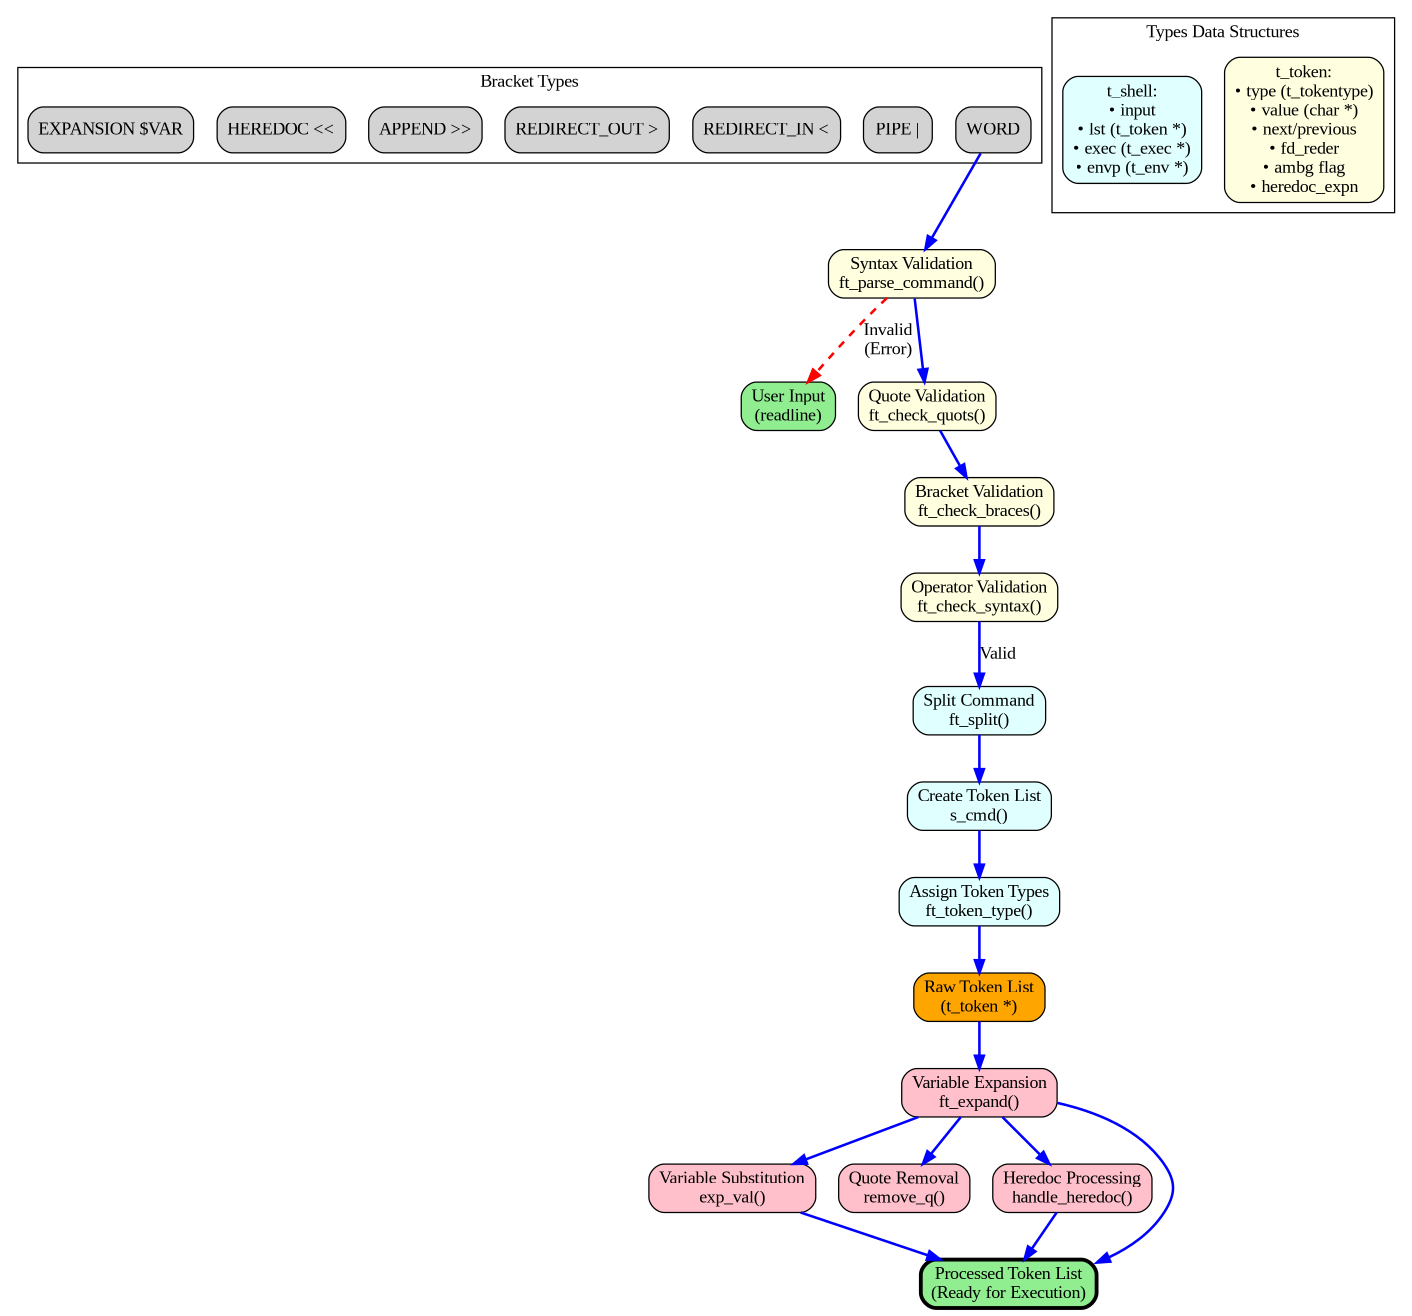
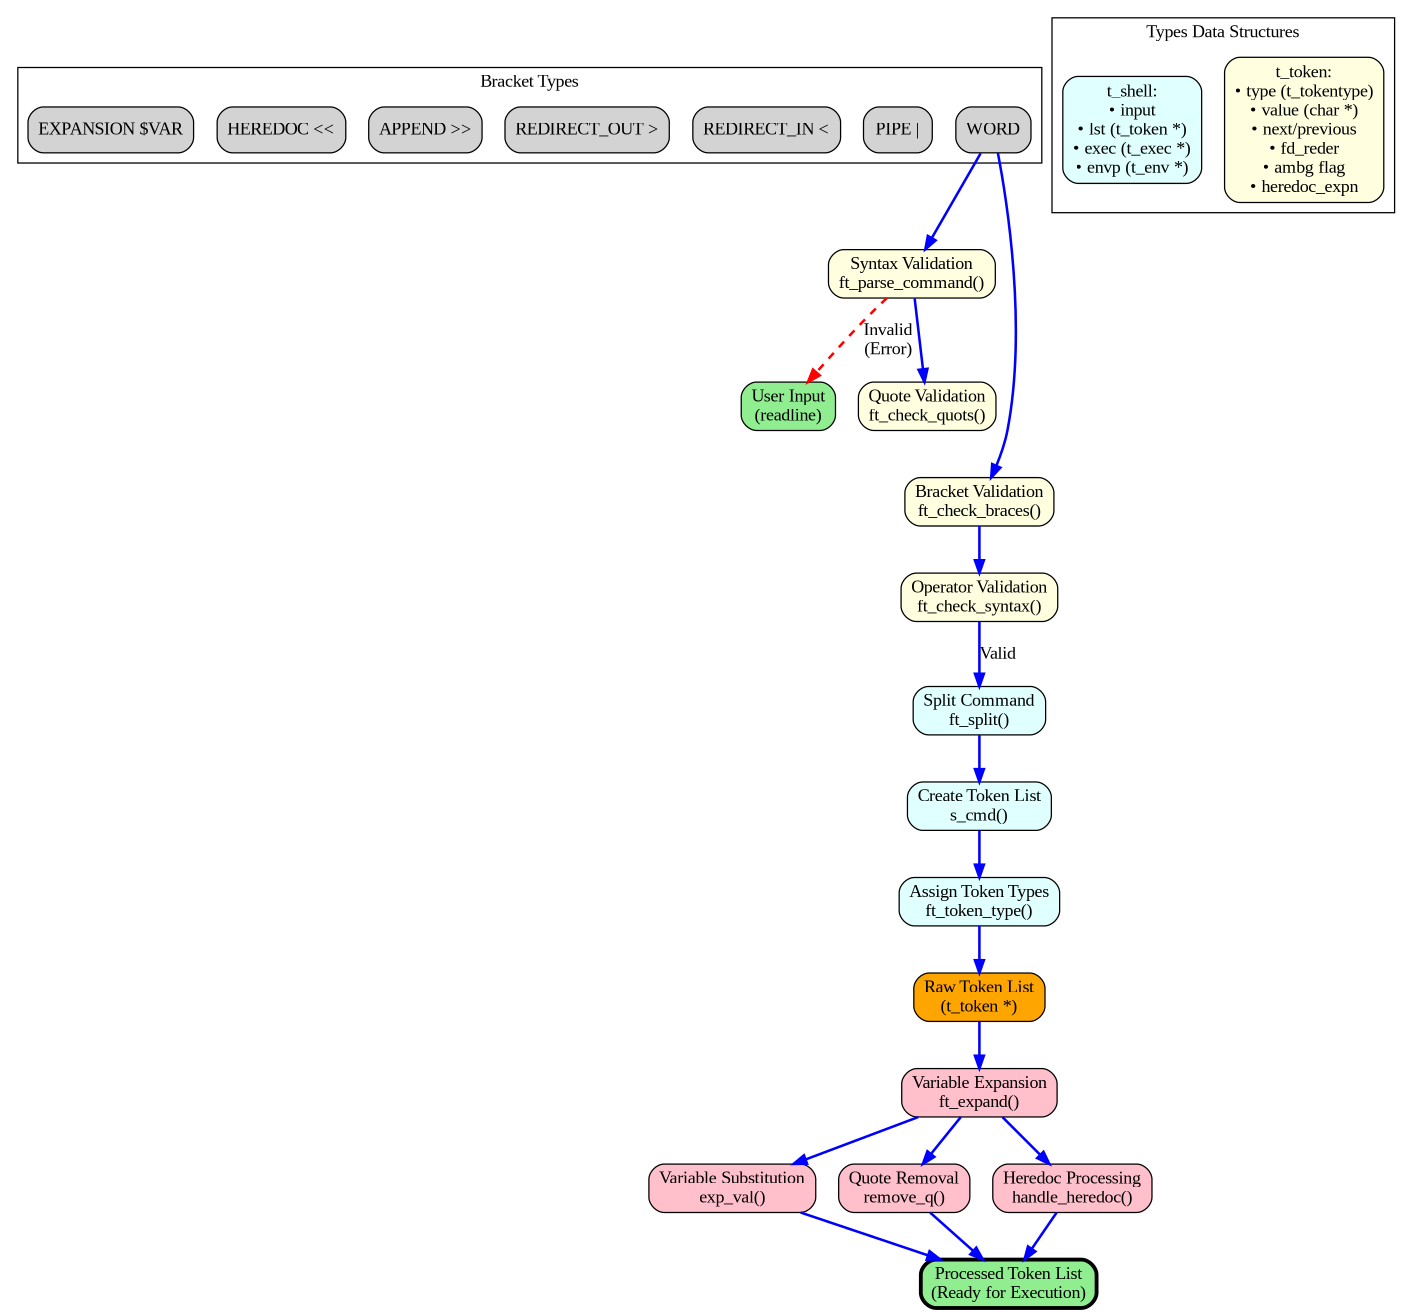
(950, 448) -> (1016, 310)
(1164, 1163) -> (952, 1232)
